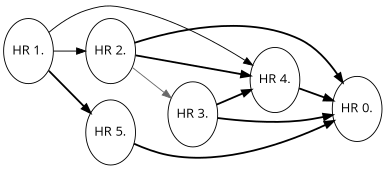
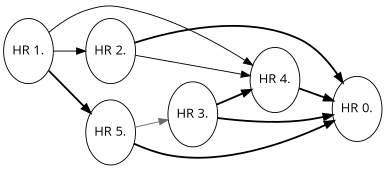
(188, 65) -> (188, 65)
(148, 80) -> (147, 124)
